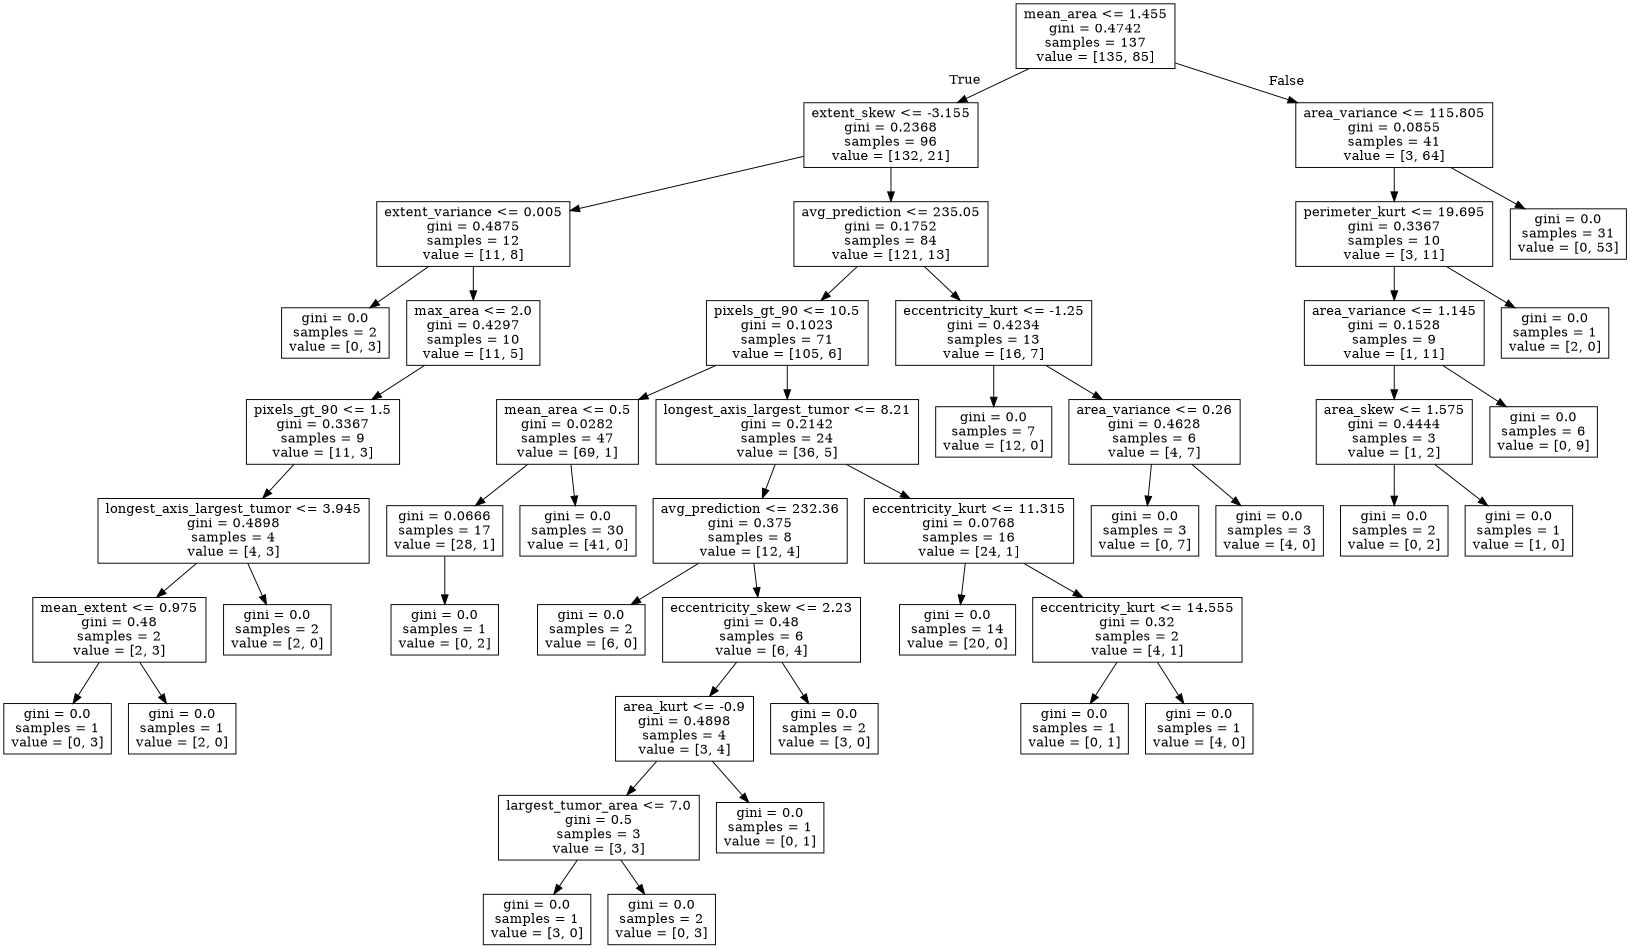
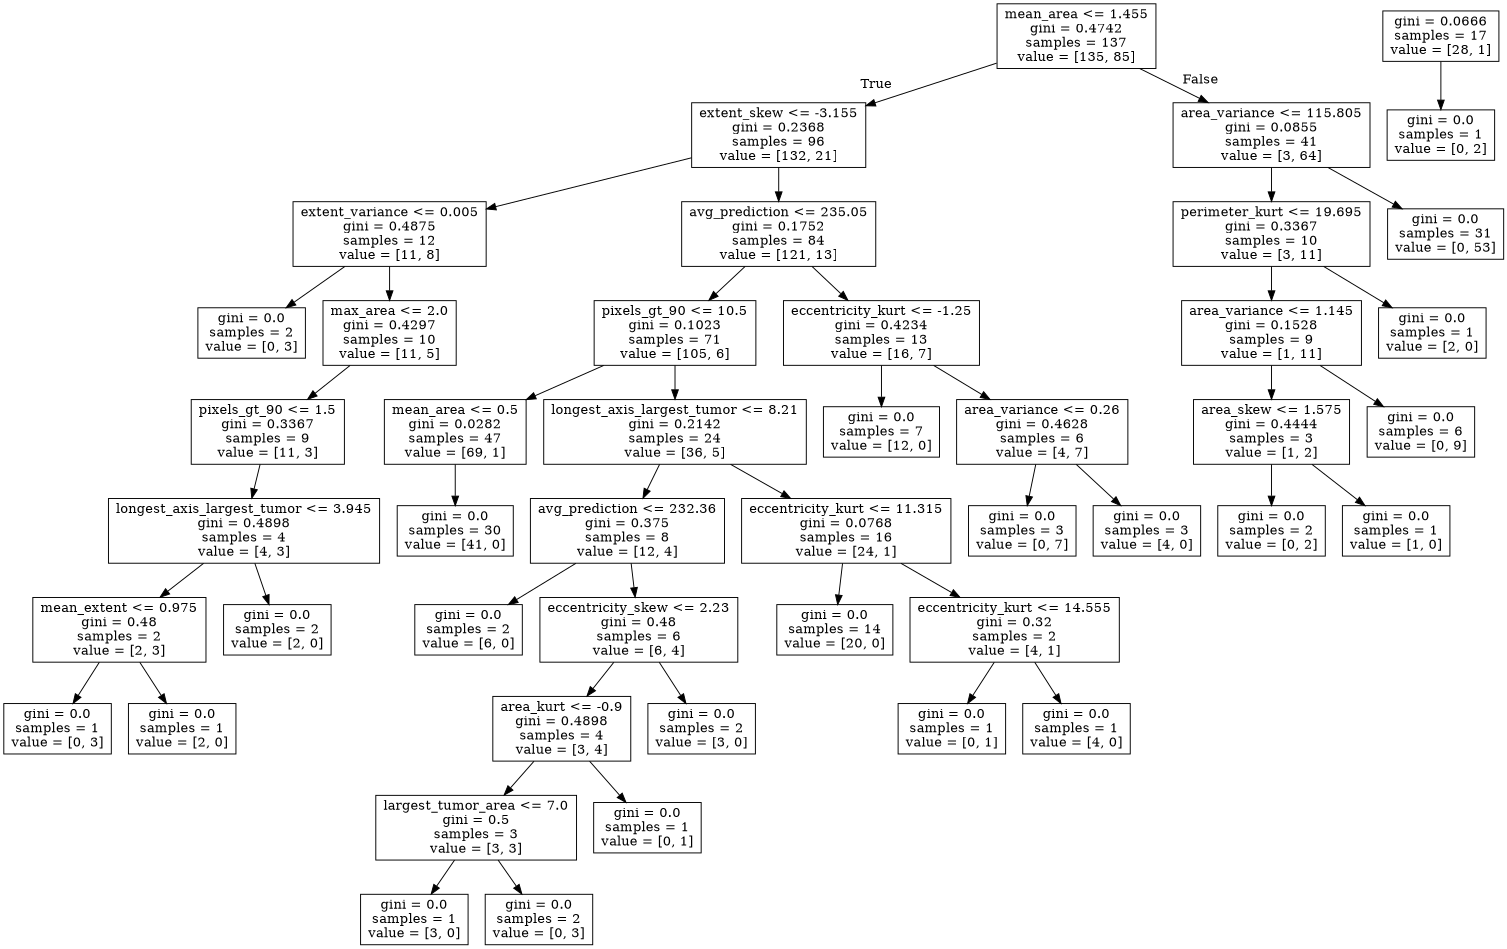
(505, 482) -> none
